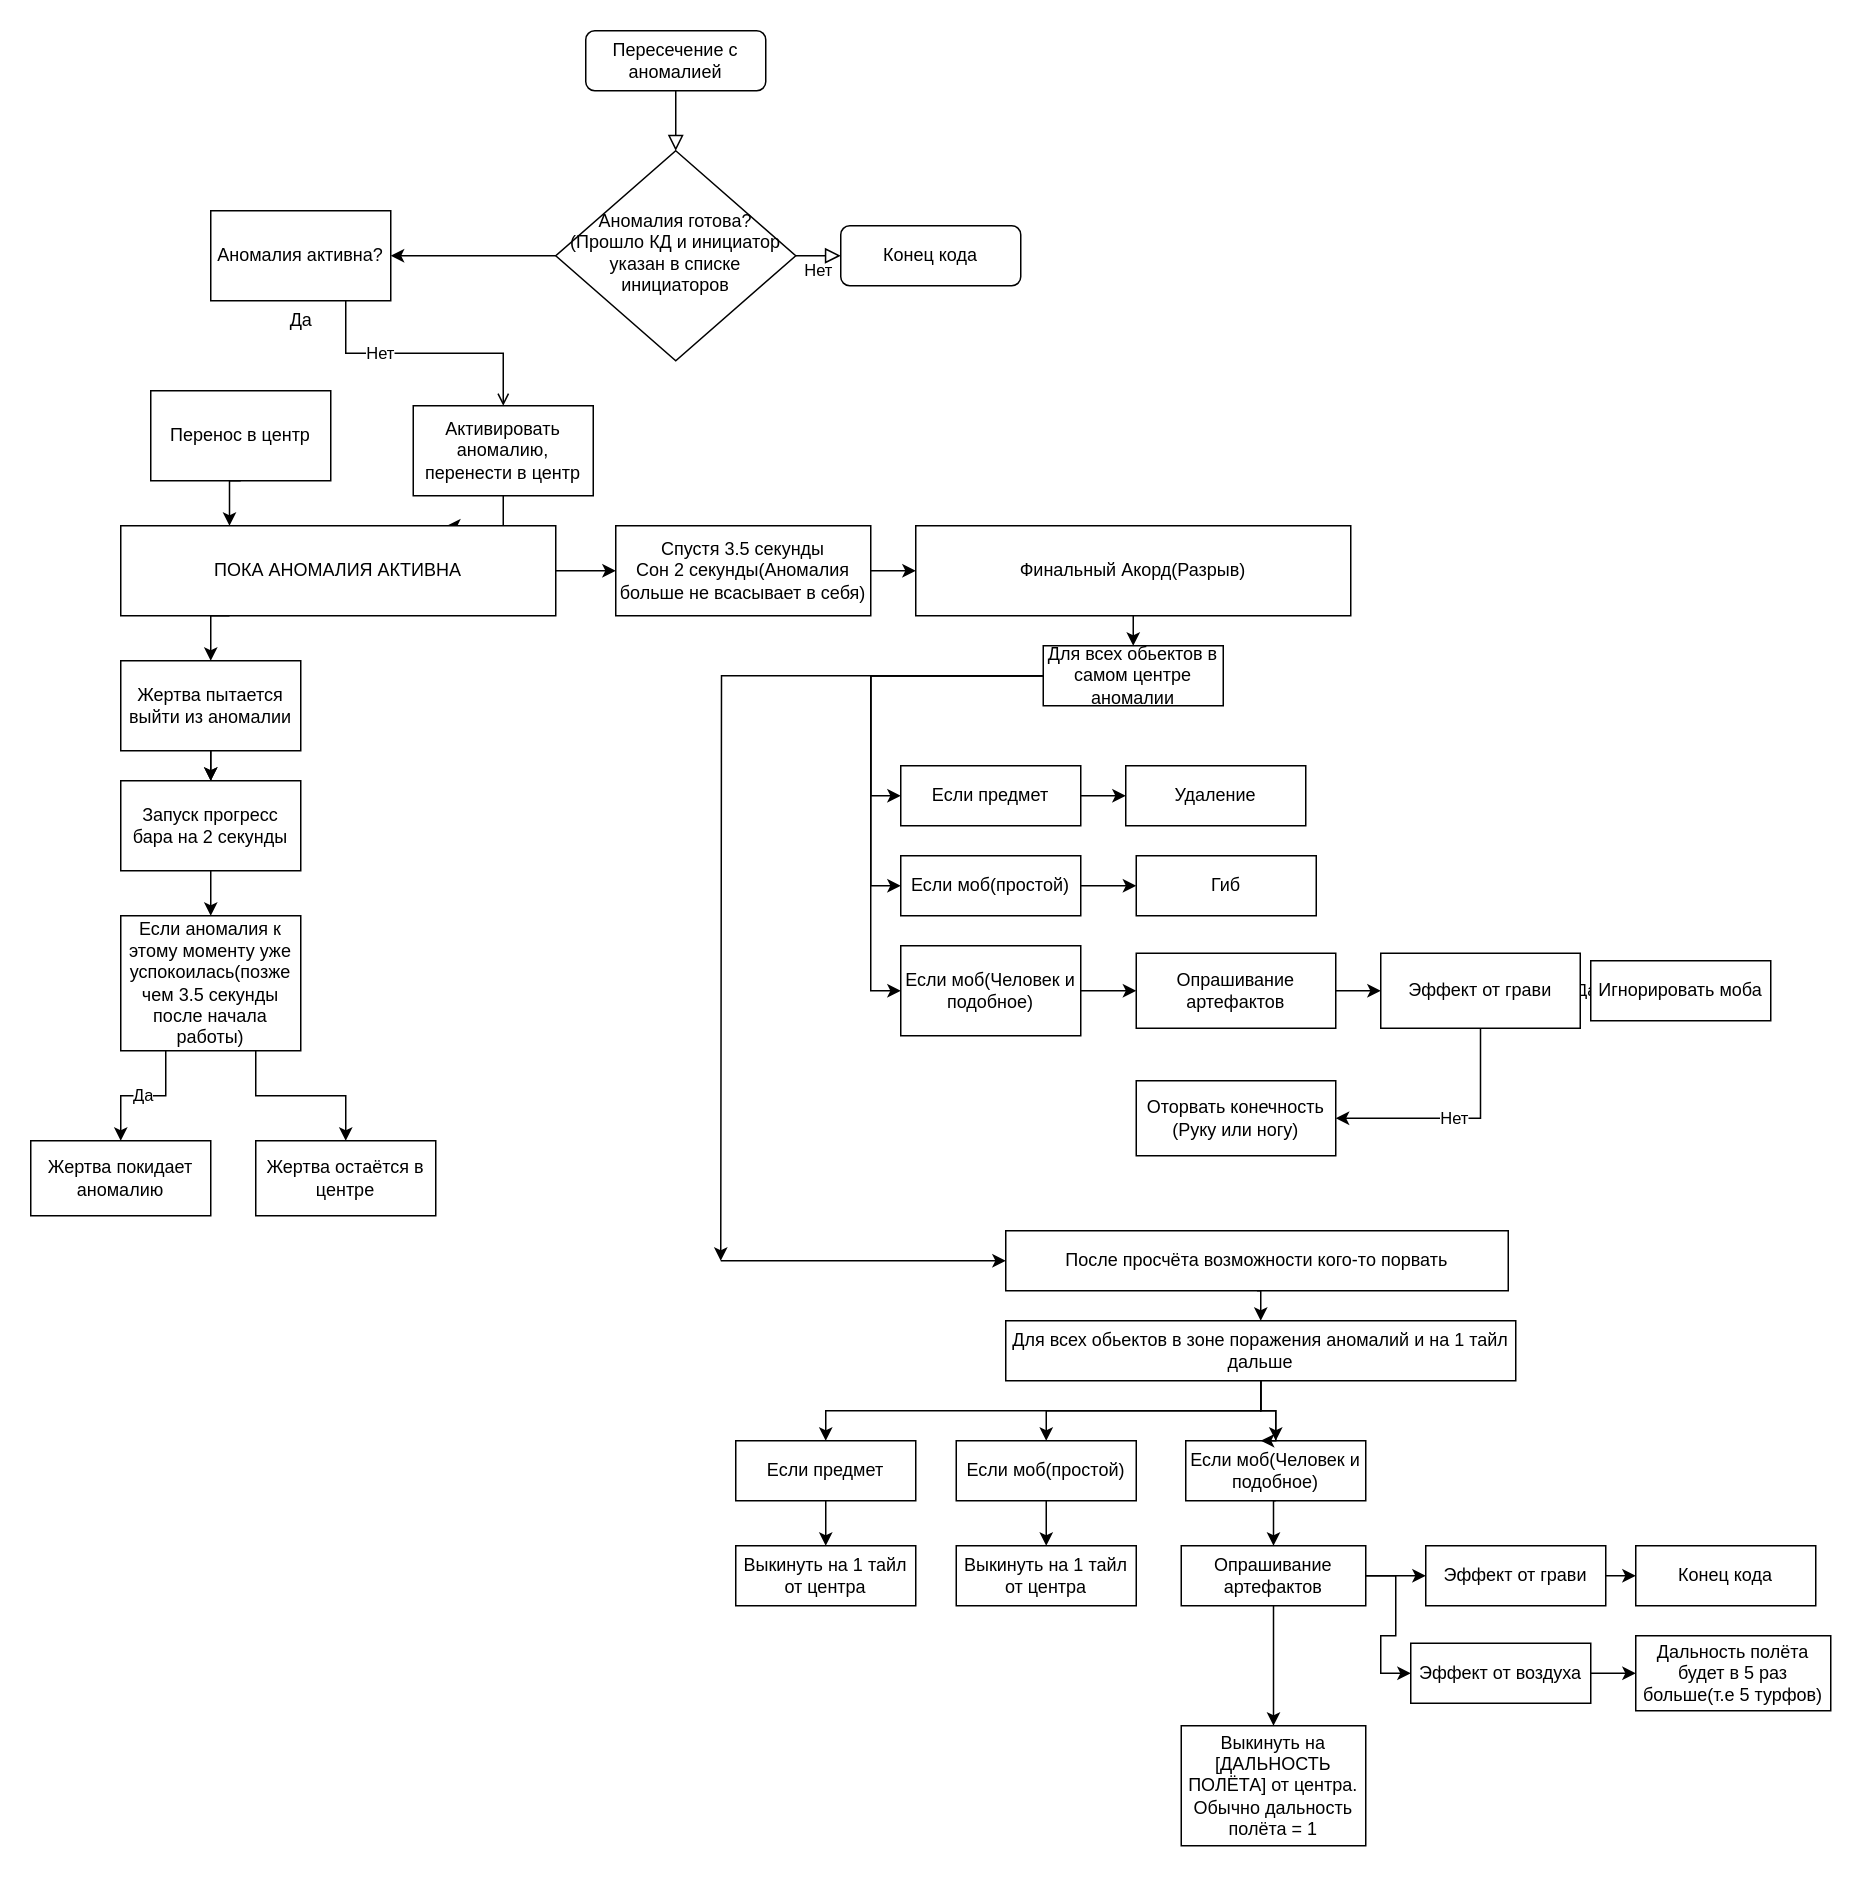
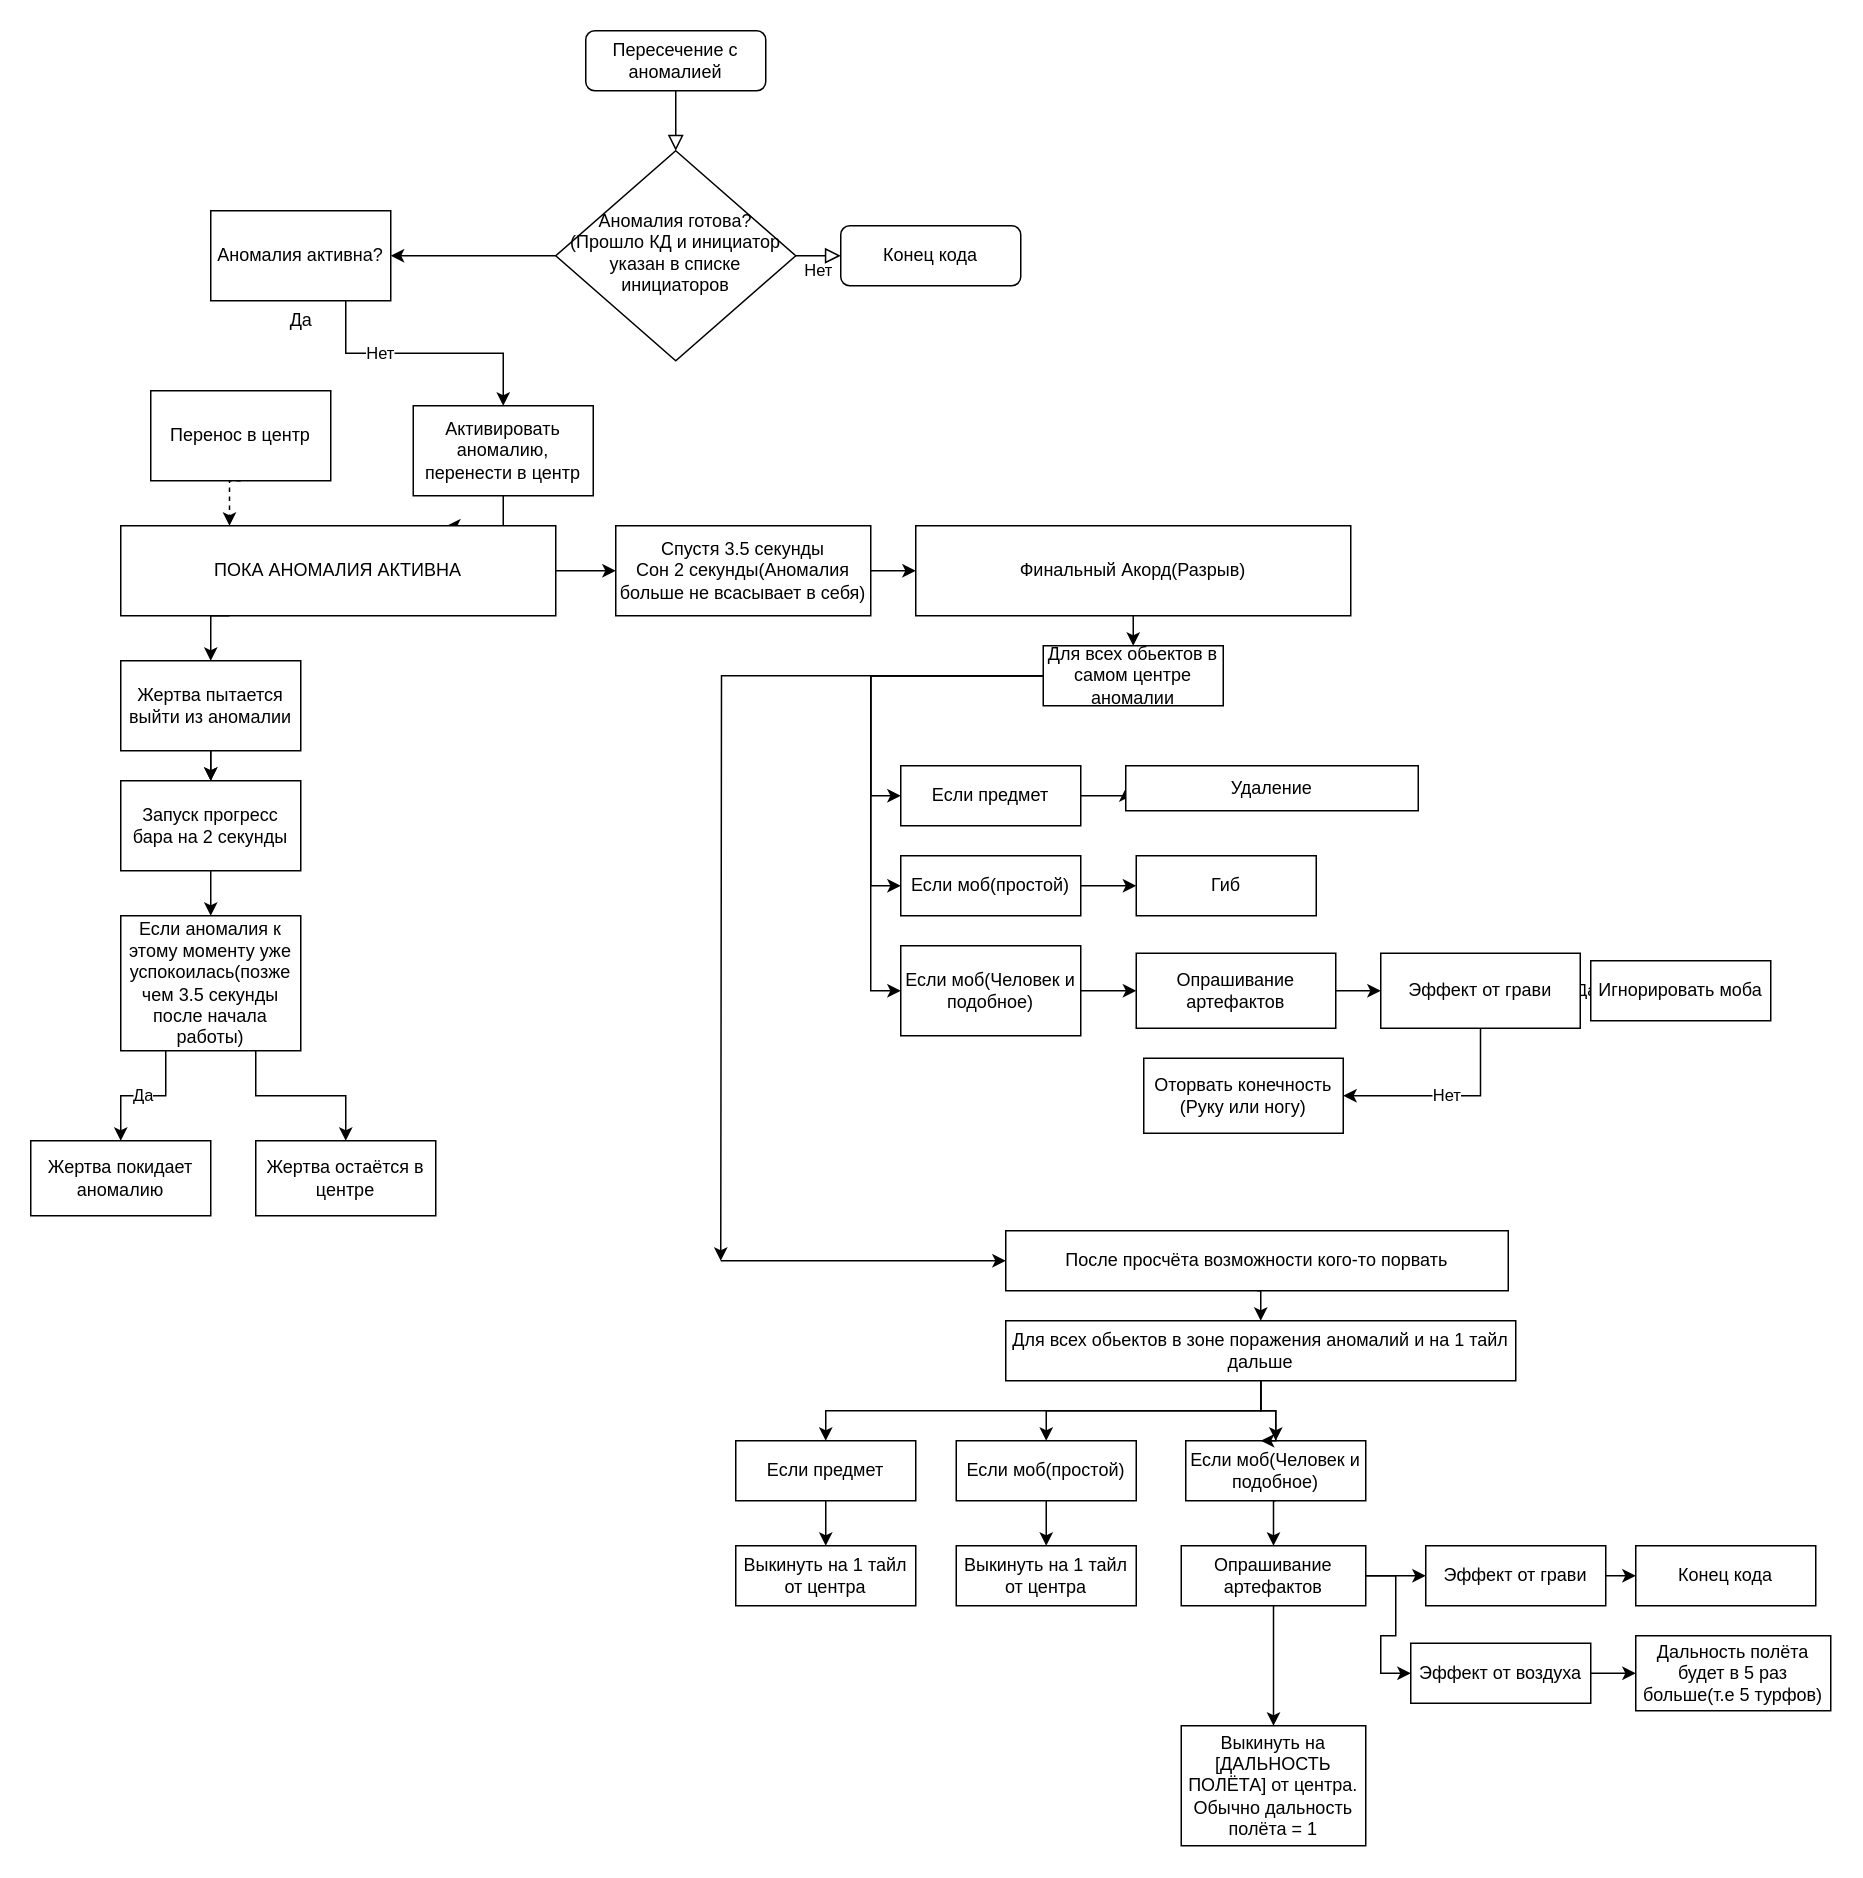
(503, 396) -> (503, 394)
(230, 497) -> (230, 497)
(1216, 796) -> (1272, 788)
(1236, 1118) -> (1244, 1096)
